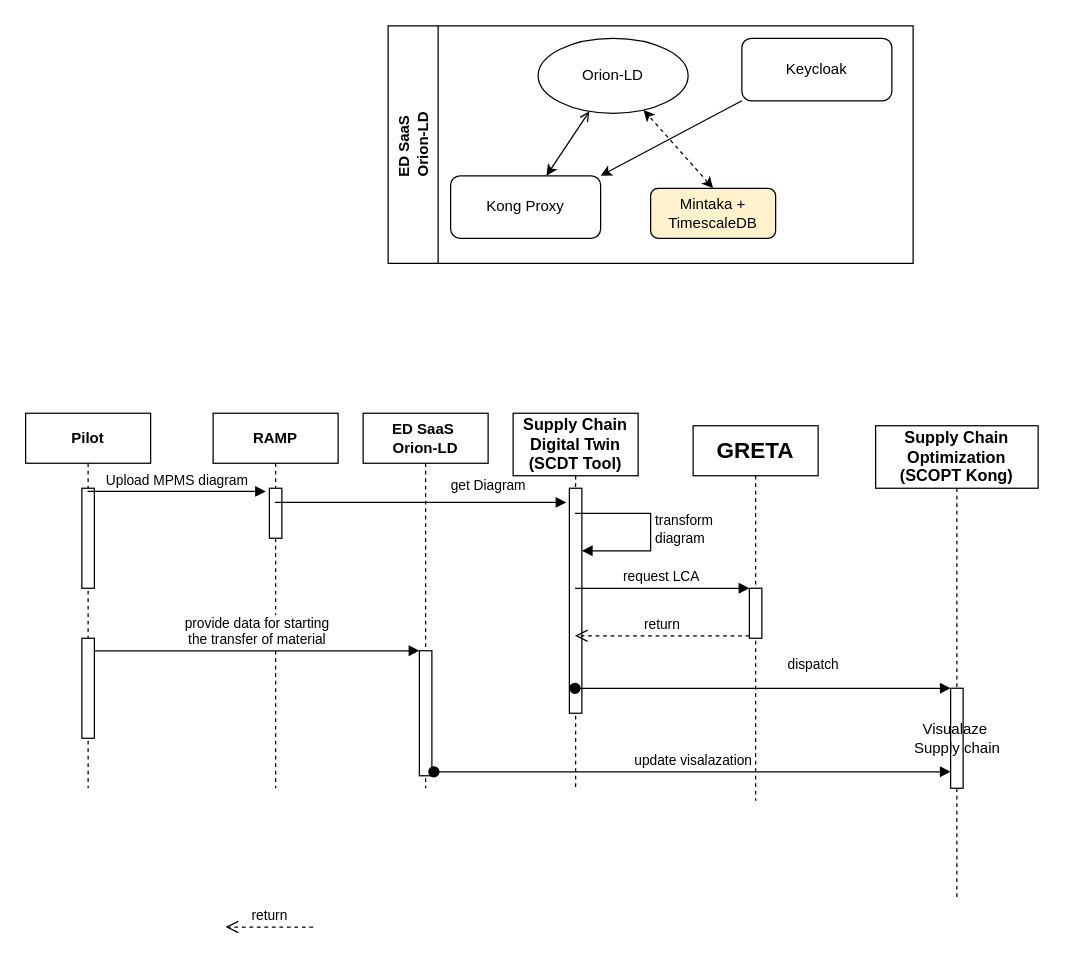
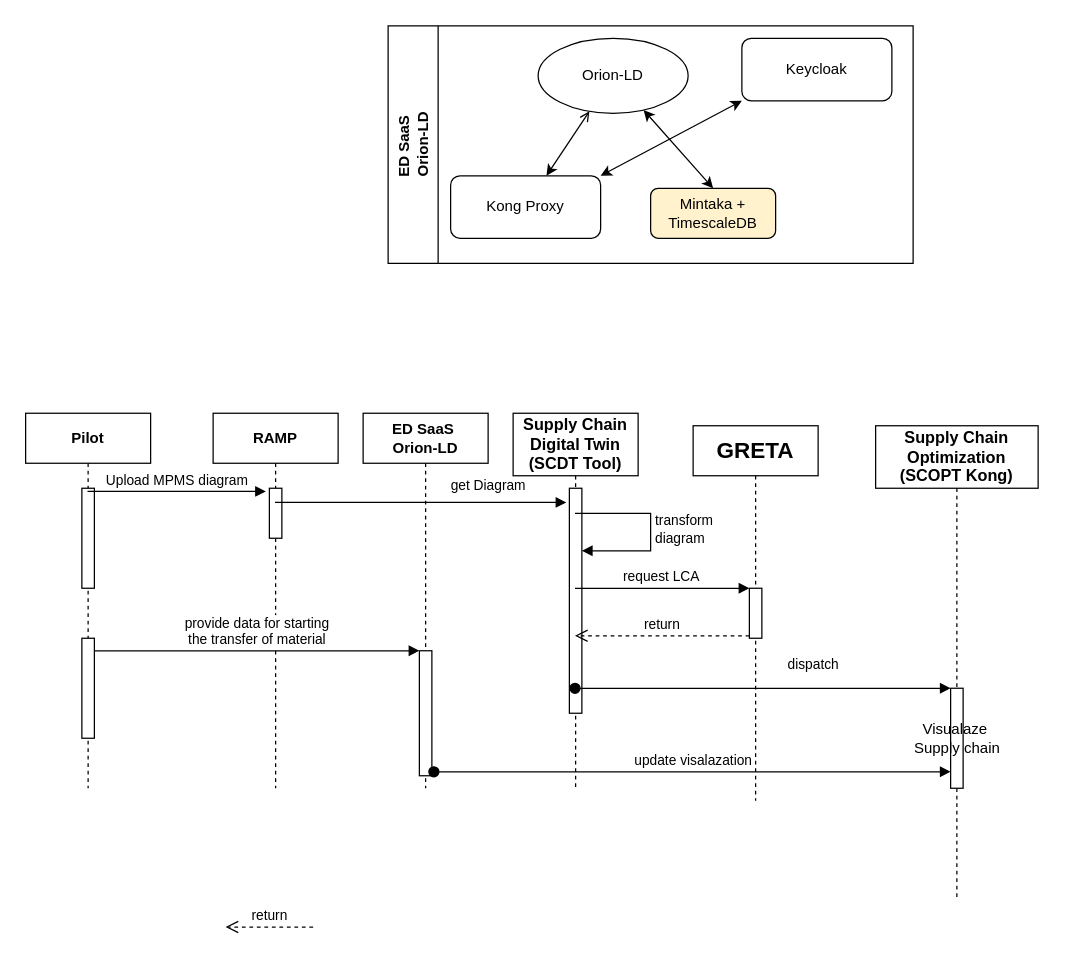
(737, 103) -> (733, 105)
(678, 148) -> (678, 148)
